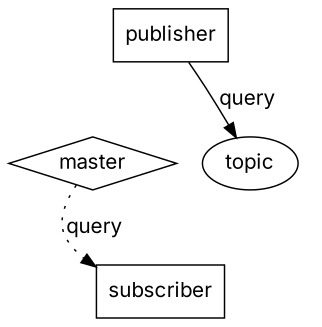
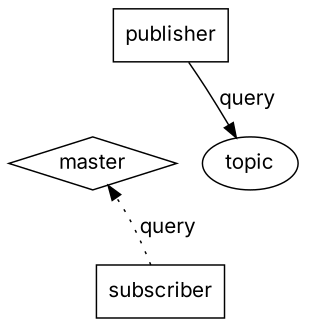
(62, 224) -> (135, 231)
